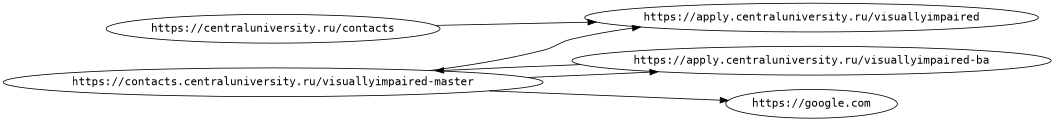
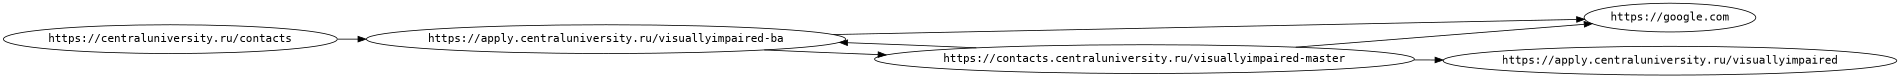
(512, 24) -> (348, 39)
none -> (1205, 27)
